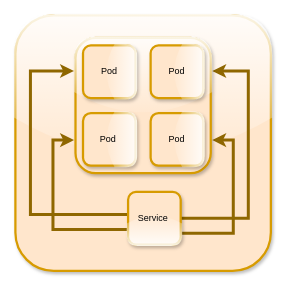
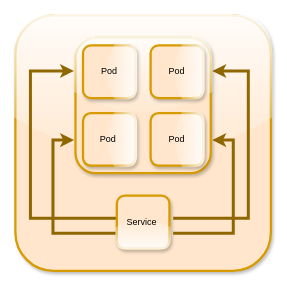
(154, 218) -> (143, 222)
